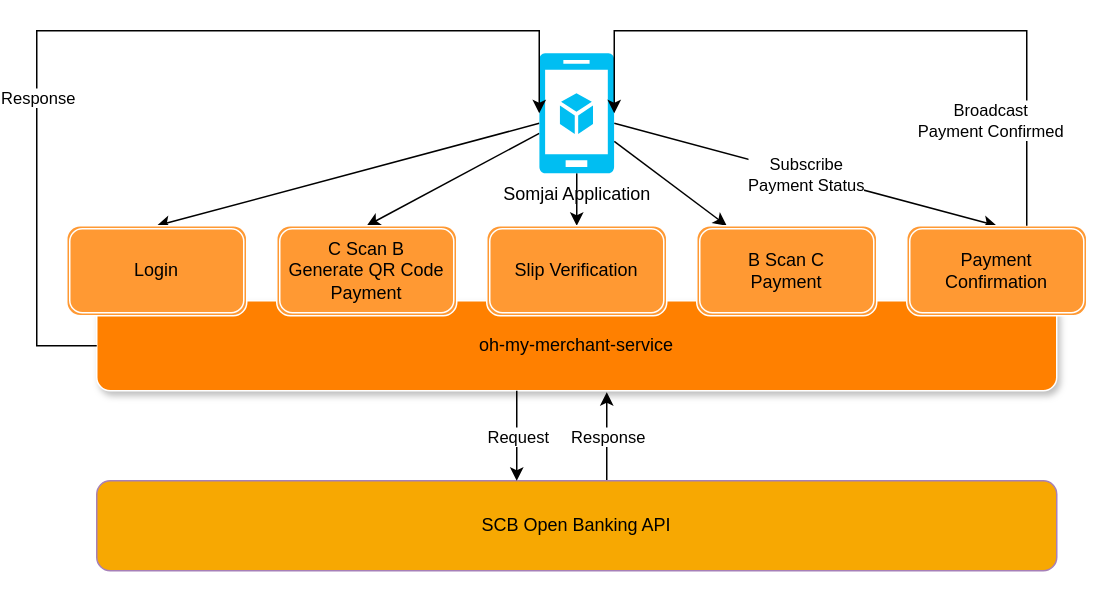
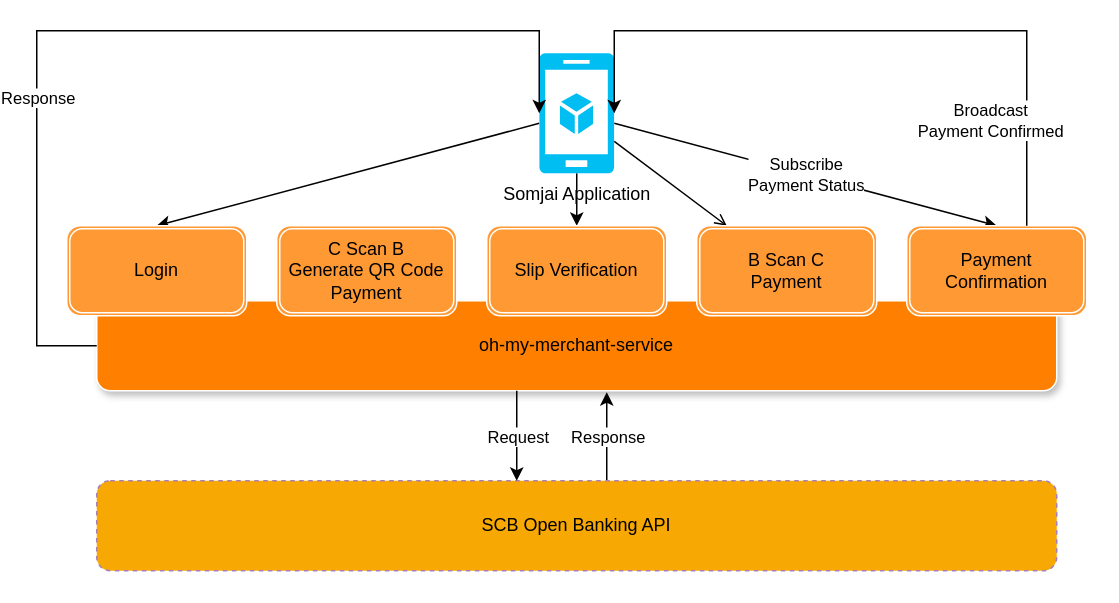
(457, 177) -> none
(718, 219) -> (719, 220)
(577, 526) -> (577, 526)
